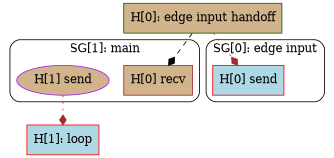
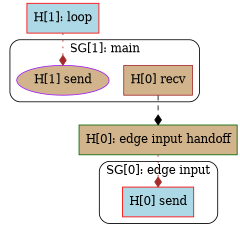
(183, 45) -> (158, 107)
(63, 107) -> (63, 45)
